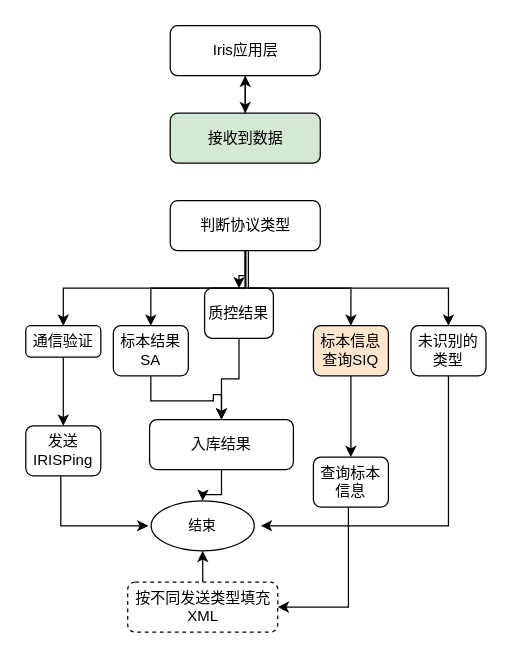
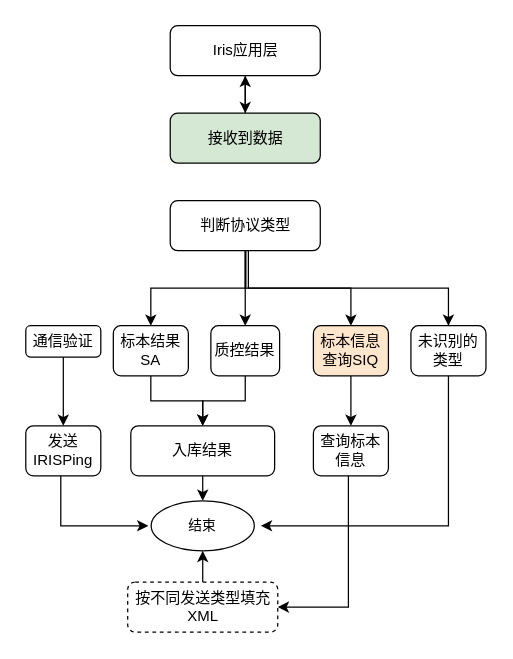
(90, 288) -> none
(239, 313) -> (245, 351)
(221, 444) -> (203, 451)
(351, 482) -> (351, 451)
